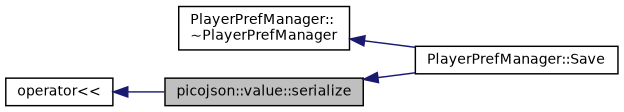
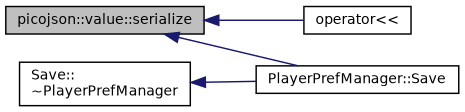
(264, 28) -> (105, 84)
(146, 92) -> (261, 20)
